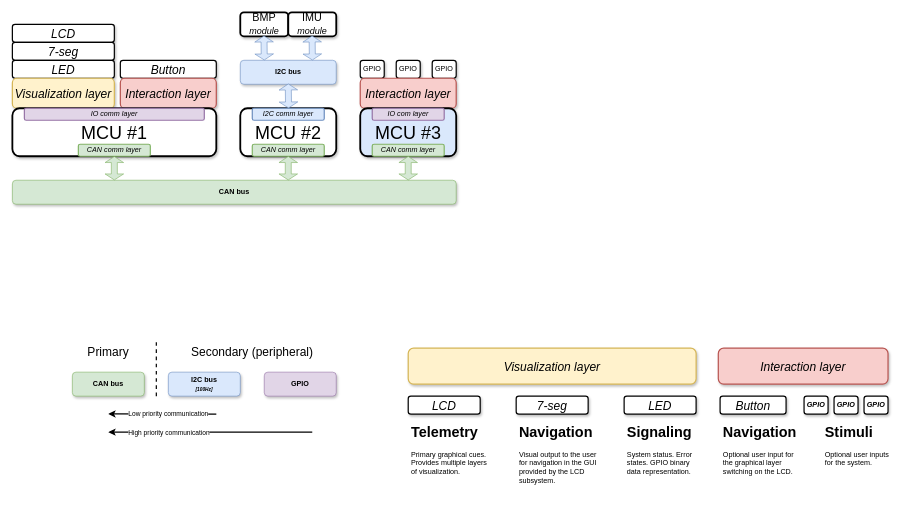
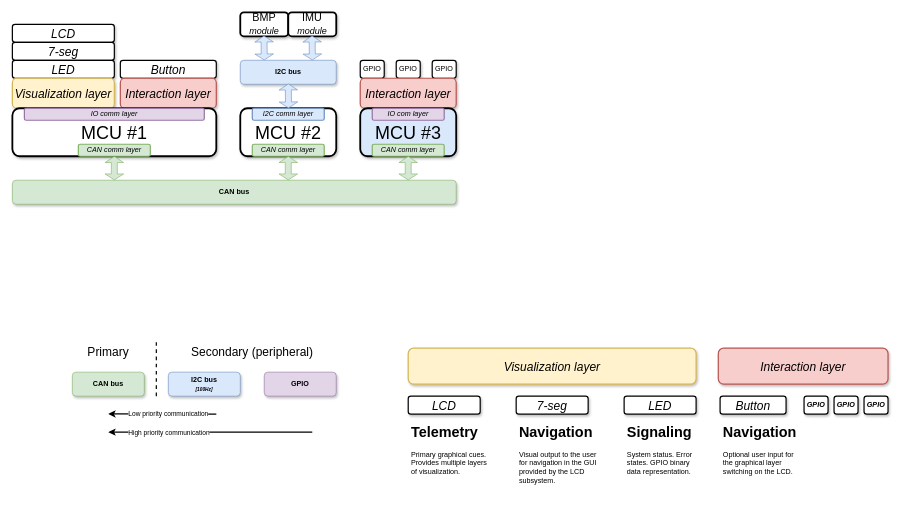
(861, 450) -> none
